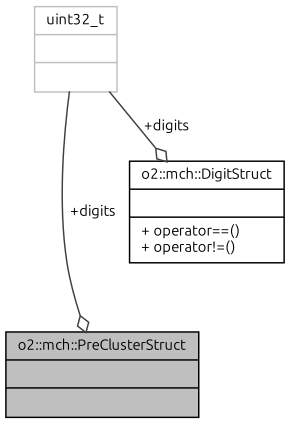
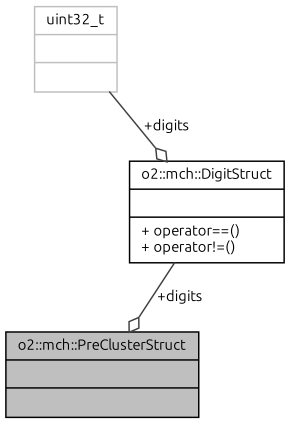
(62, 204) -> (157, 290)
